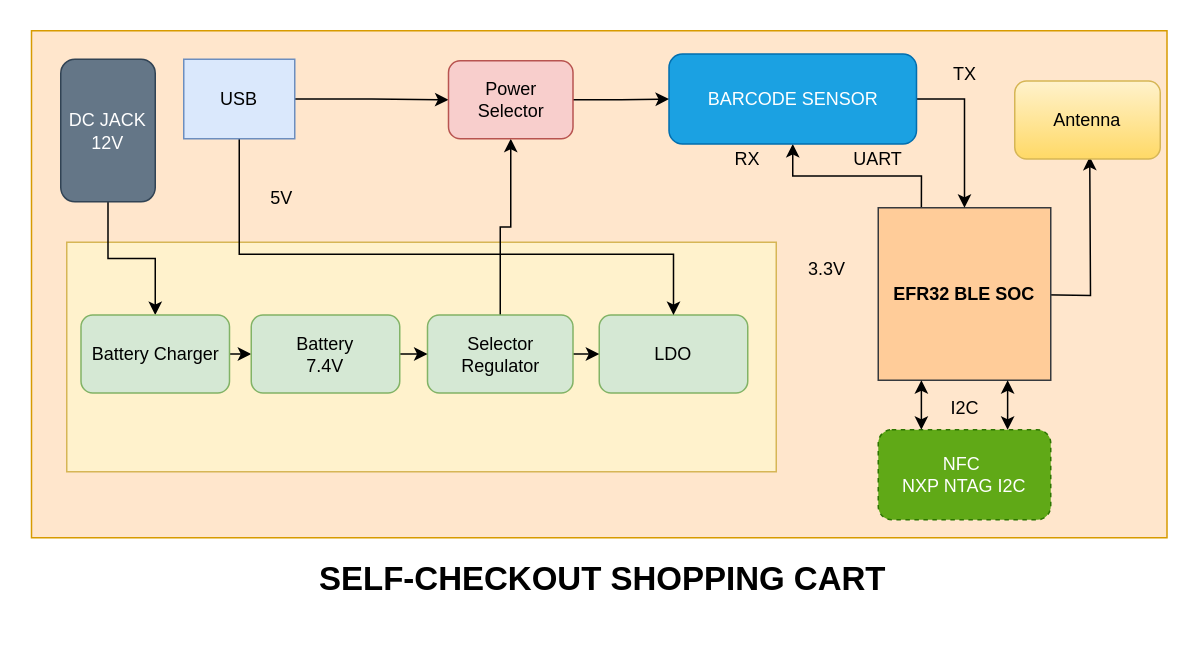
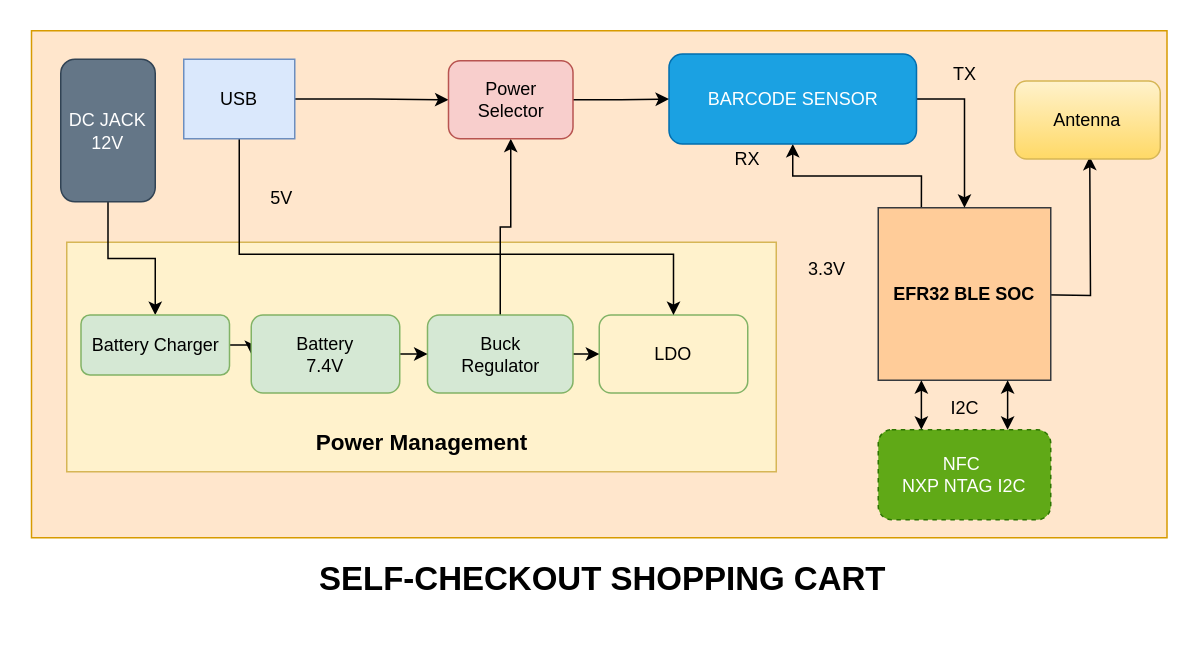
(878, 160) -> none
(155, 354) -> (155, 345)
(674, 354) -> (674, 354)
(501, 355) -> (501, 355)
none -> (422, 442)
